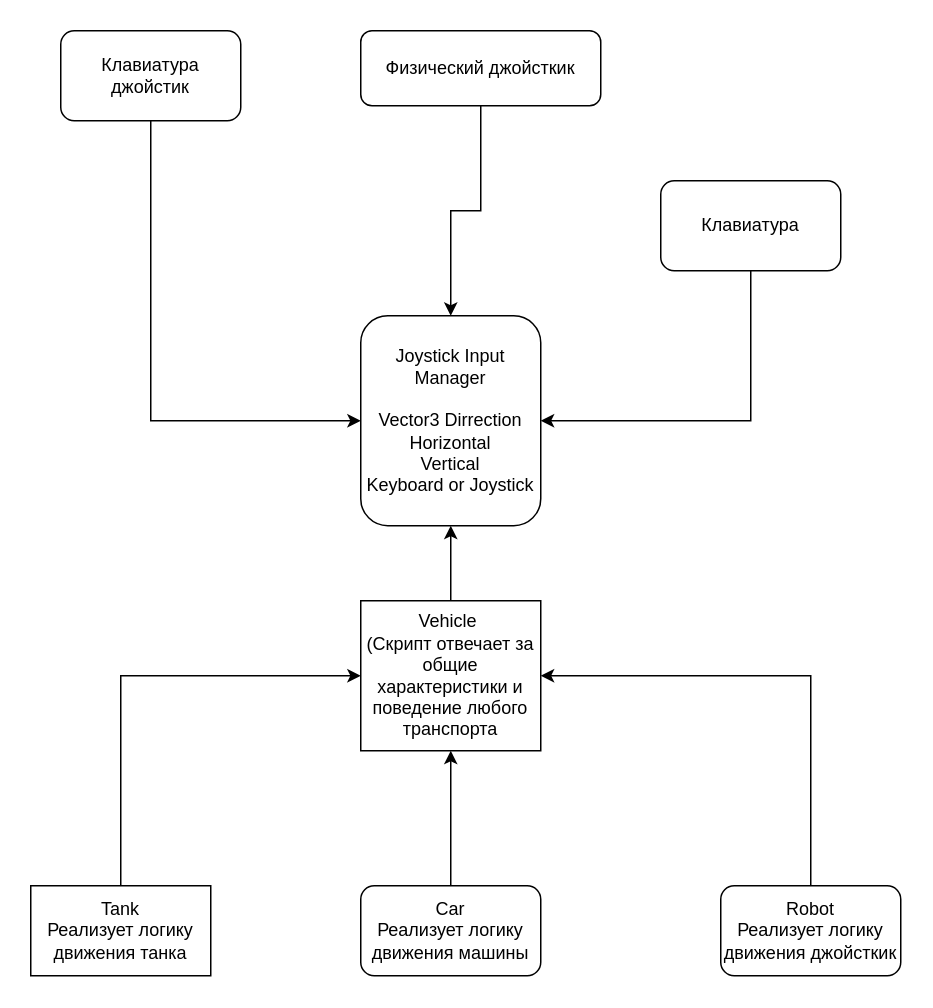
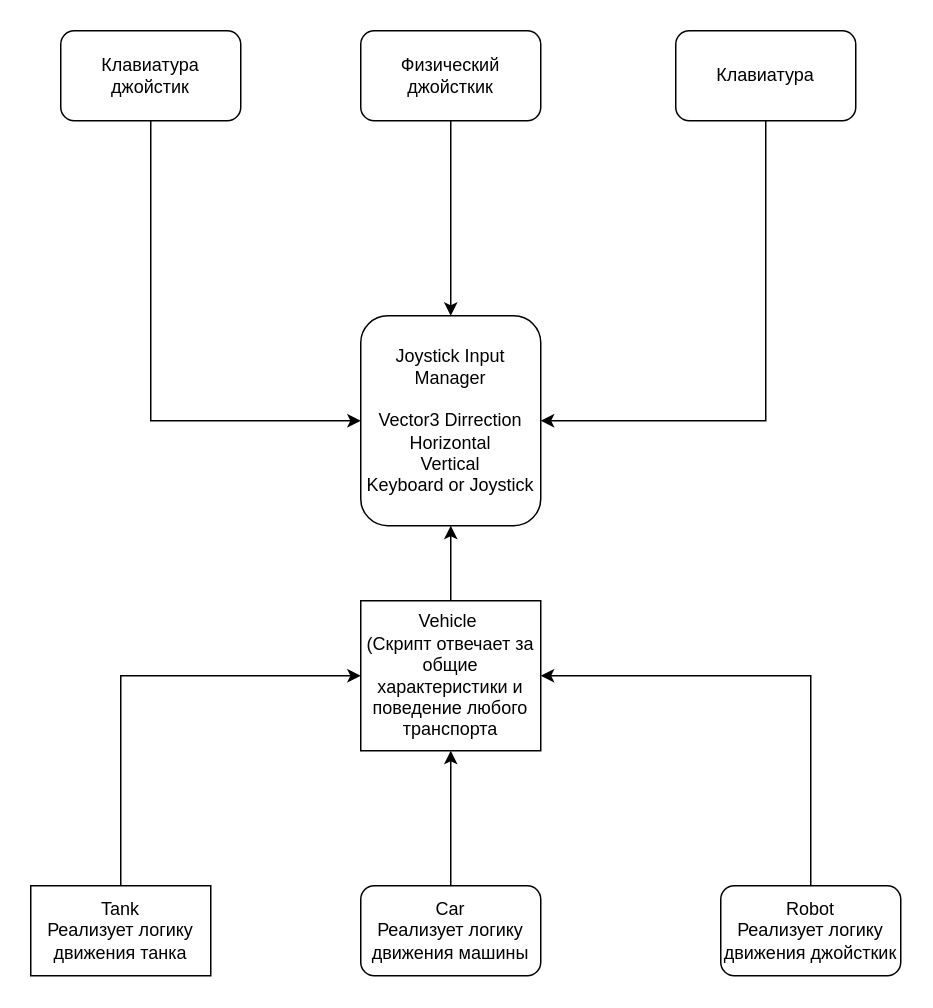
(481, 68) -> (451, 76)
(751, 226) -> (766, 76)
